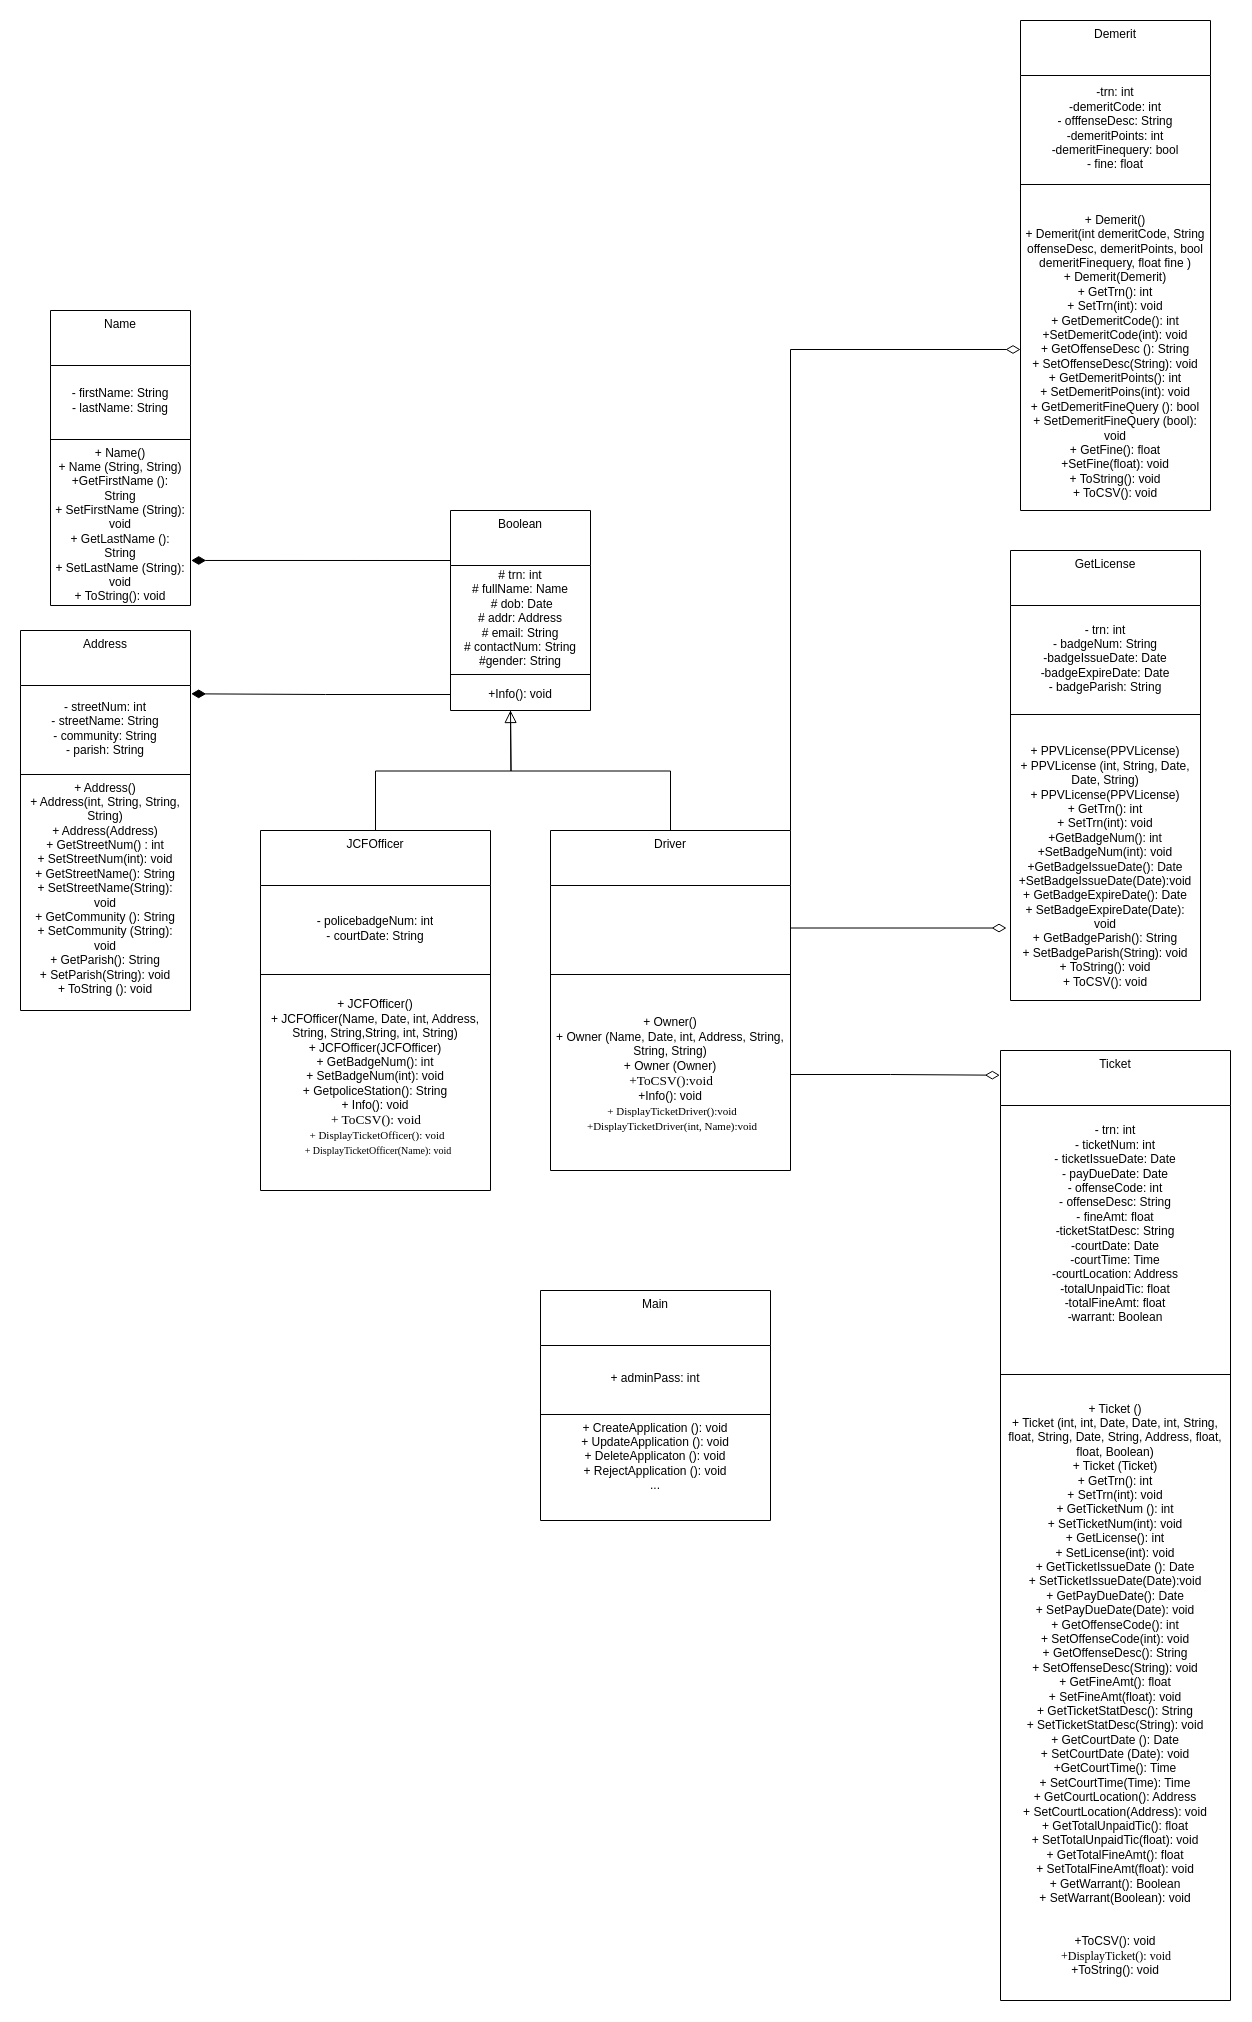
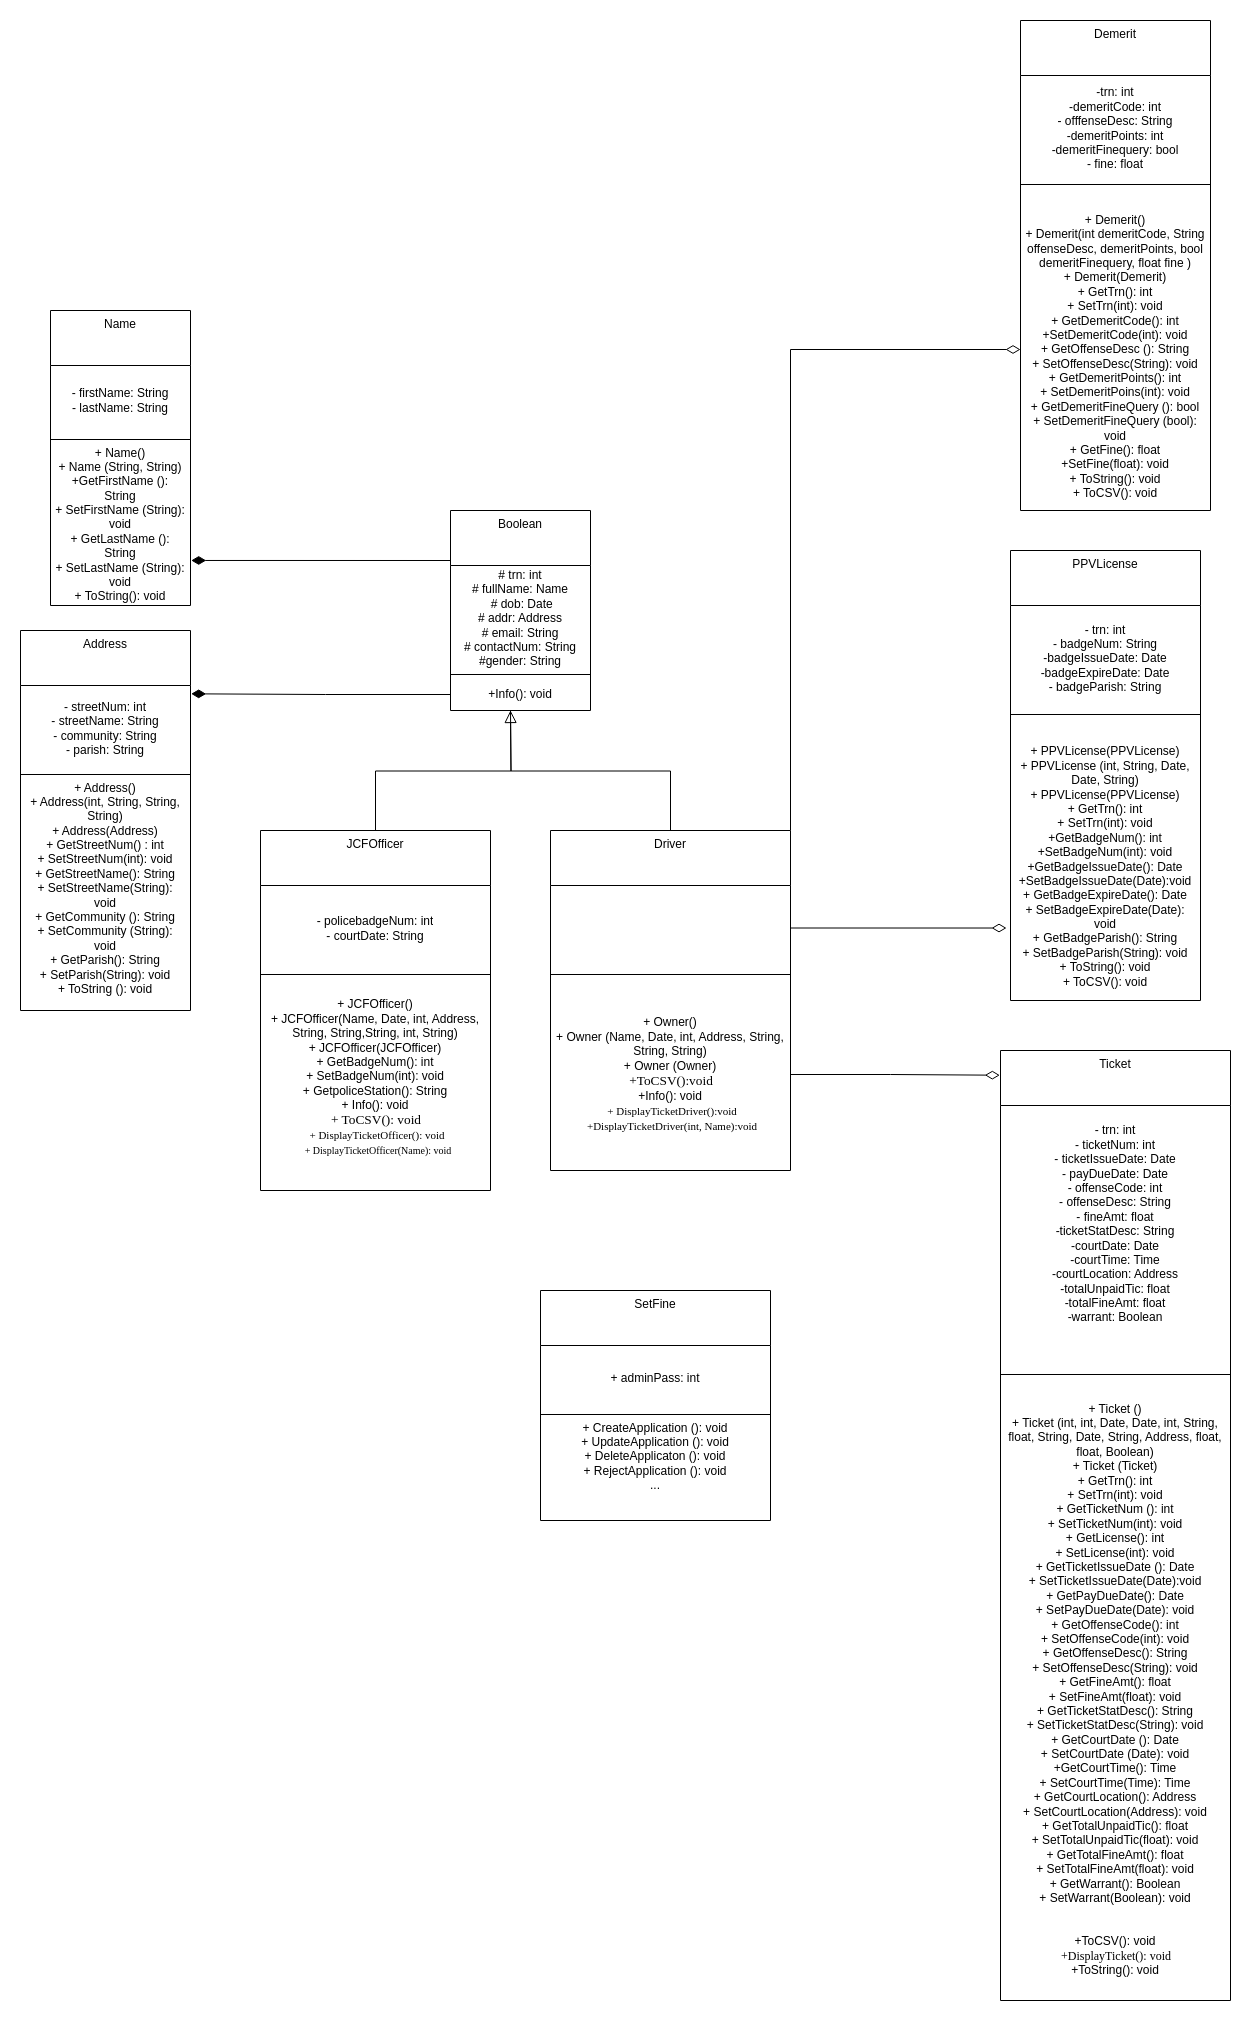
(1106, 565) -> (1106, 565)
(656, 1305) -> (656, 1305)
